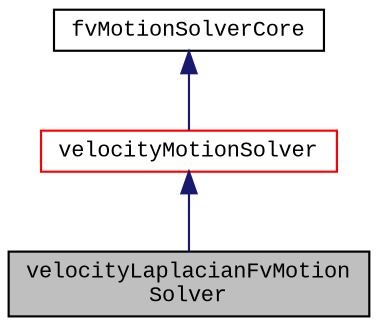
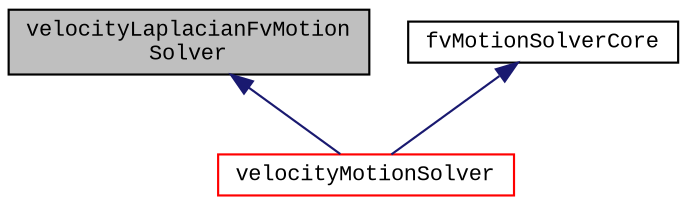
(189, 223) -> (294, 121)
